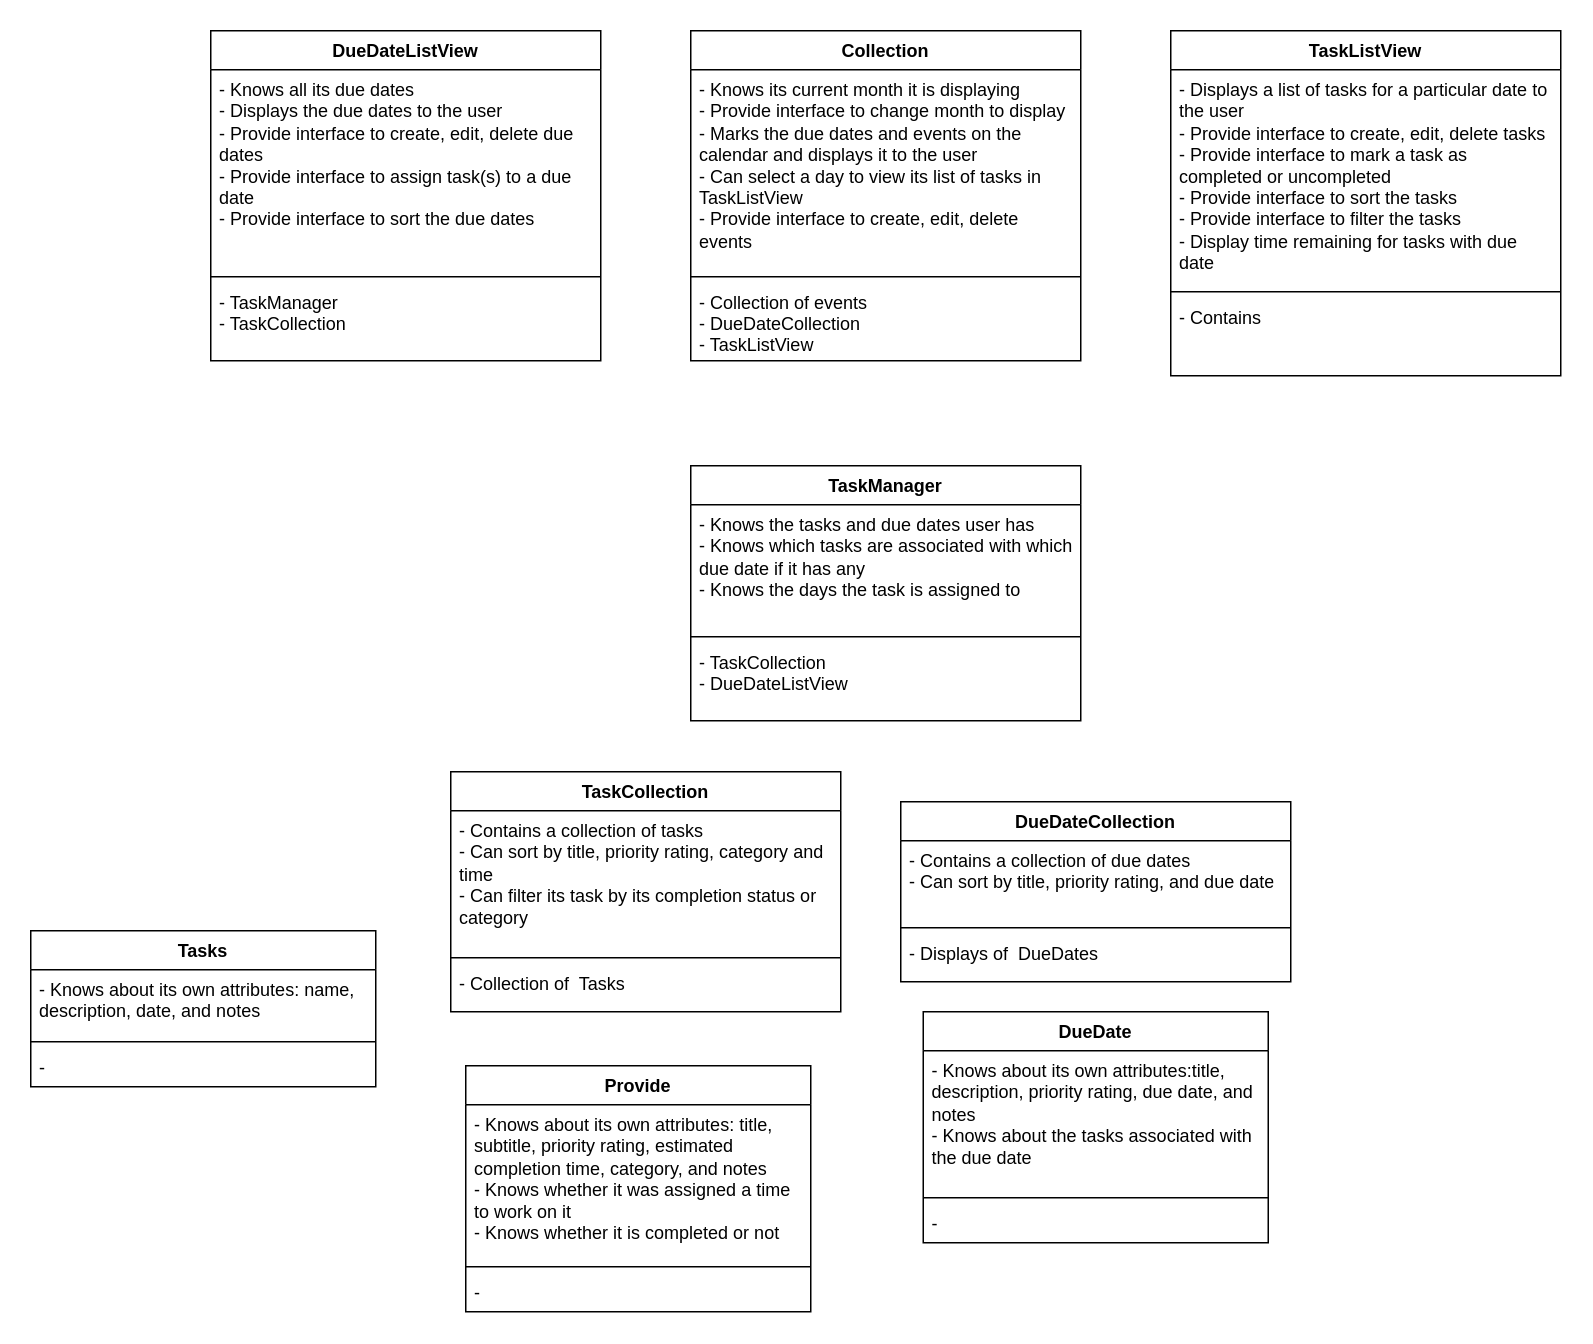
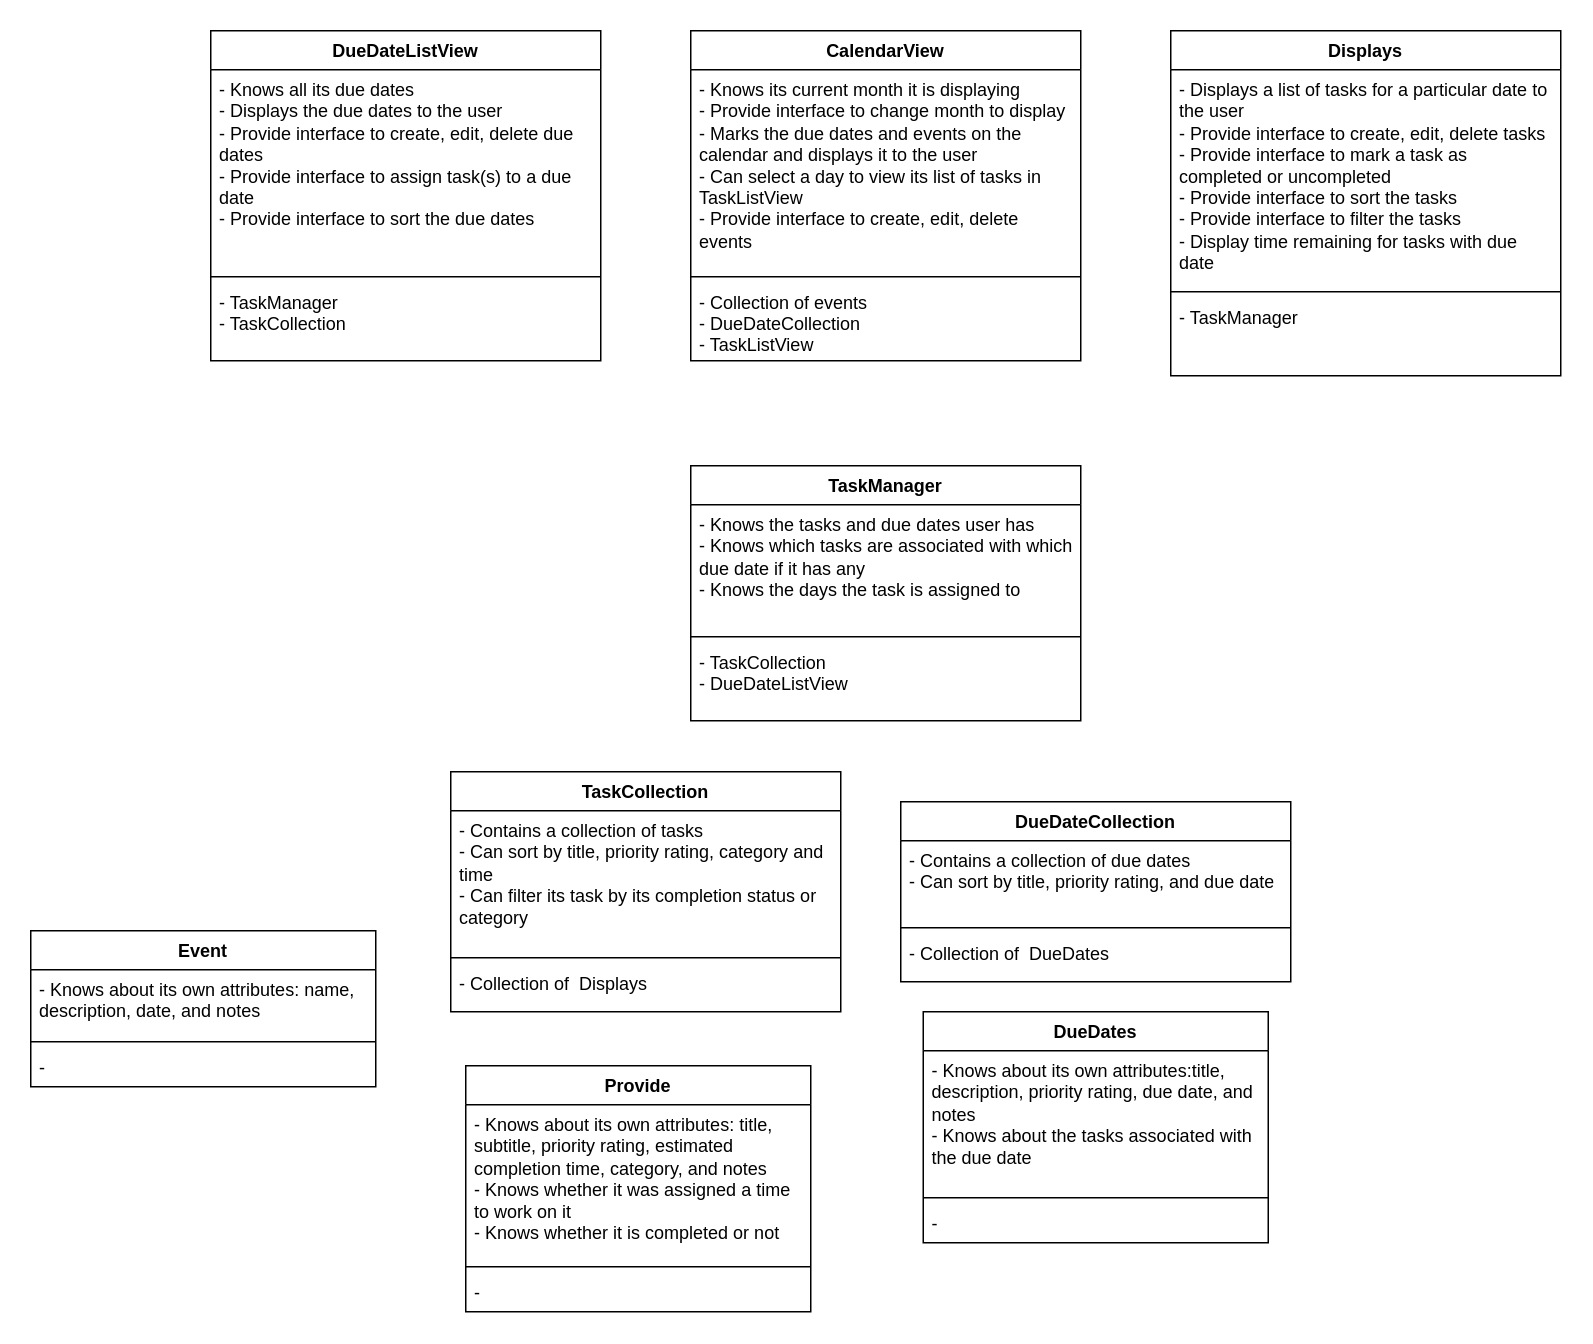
(885, 51) -> (885, 51)
(1365, 51) -> (1365, 51)
(1225, 318) -> (1242, 318)
(203, 951) -> (203, 951)
(1013, 954) -> (1021, 954)
(556, 984) -> (566, 984)
(1095, 1032) -> (1095, 1032)
